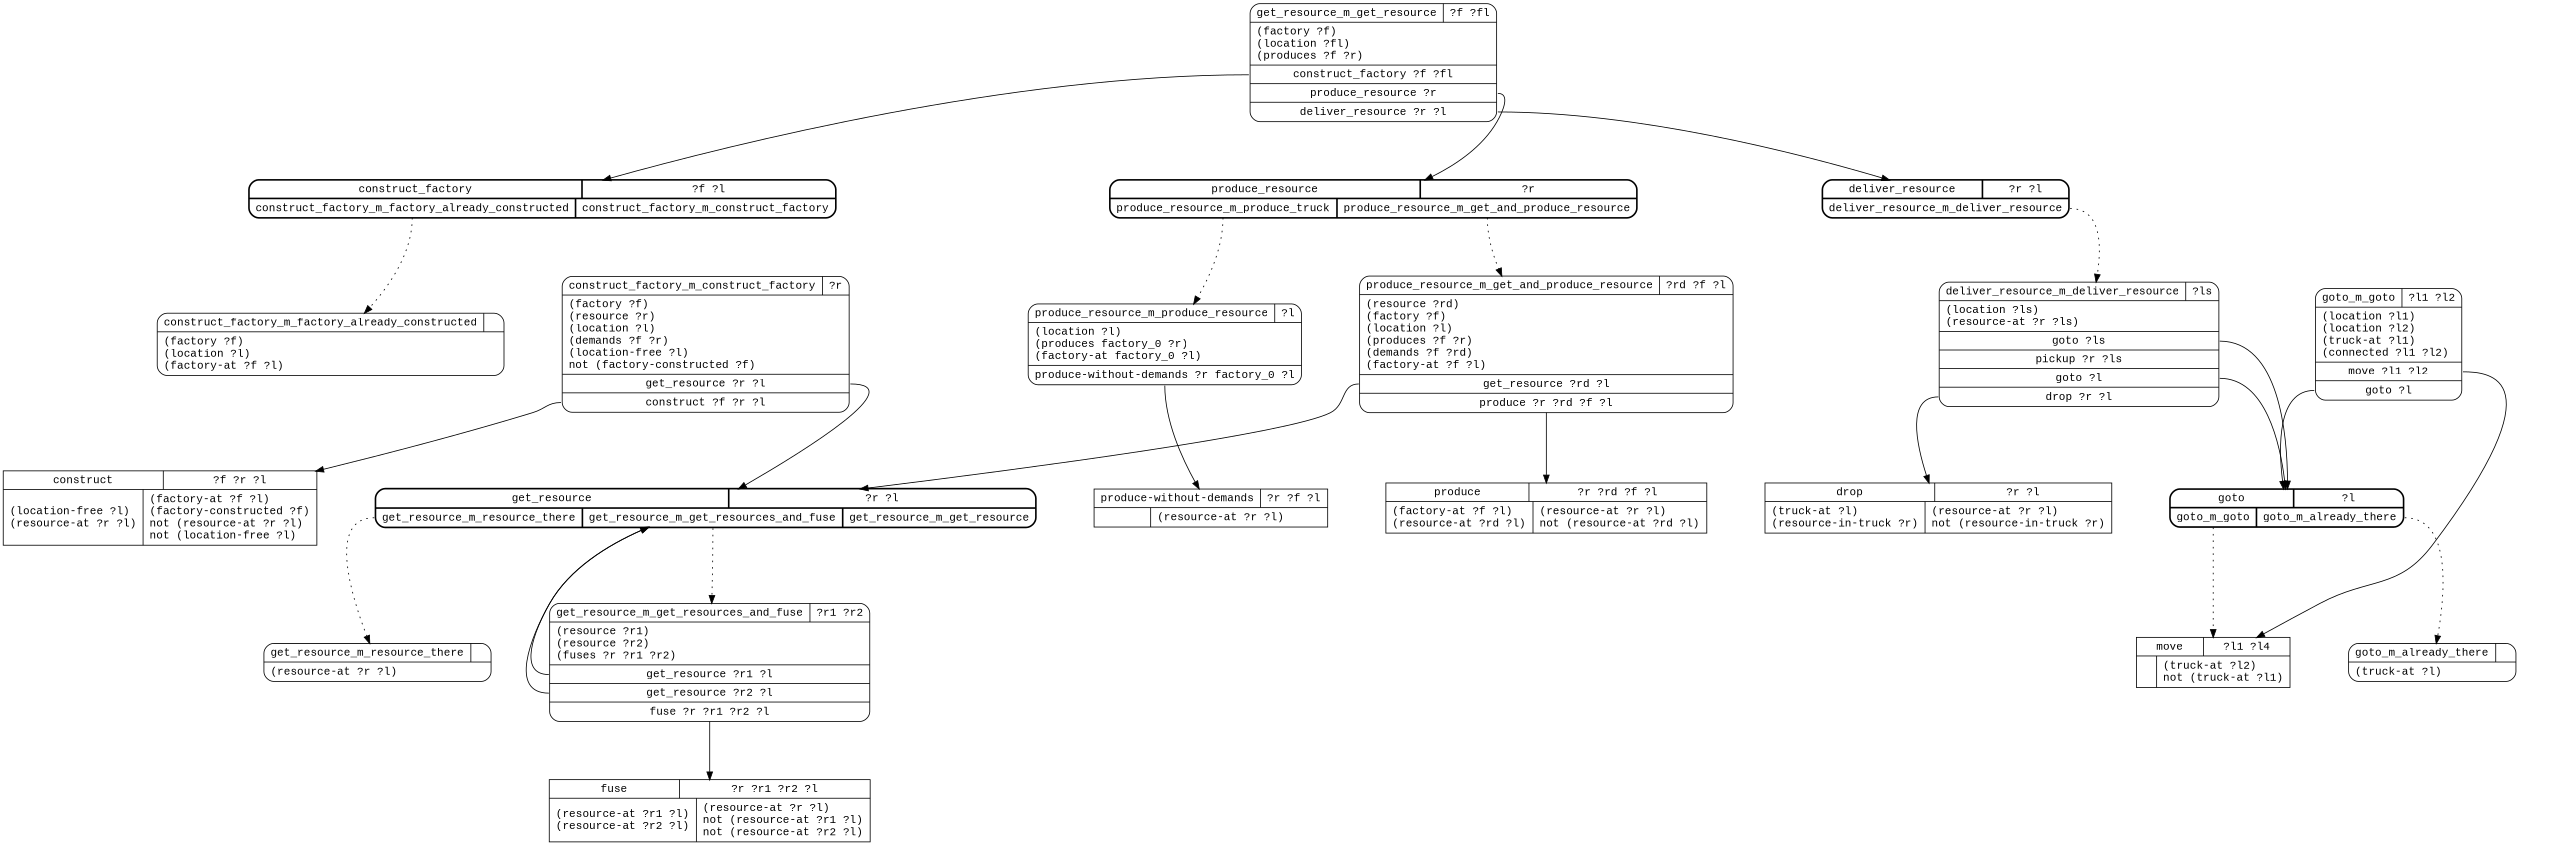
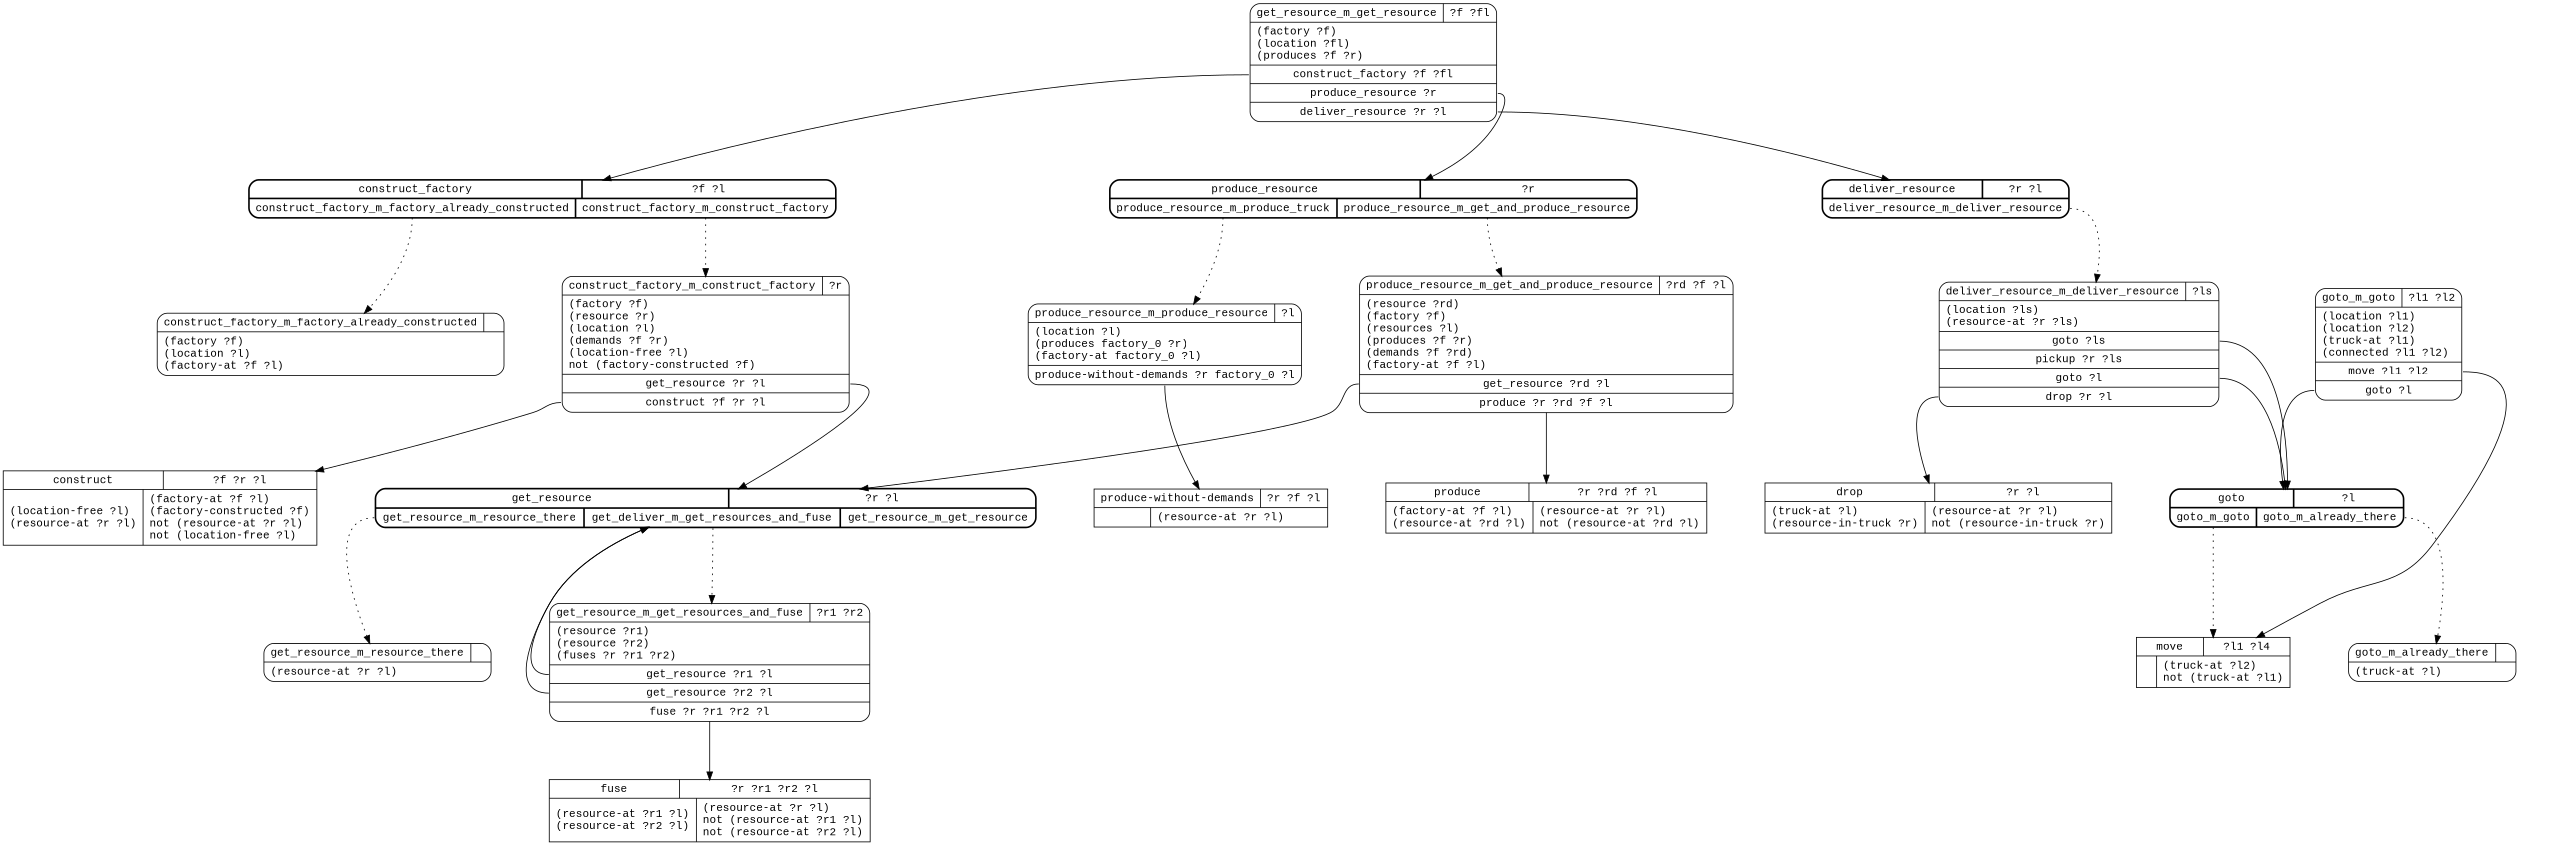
none -> (706, 243)
(1410, 328) -> (1413, 328)
(713, 517) -> (712, 517)
